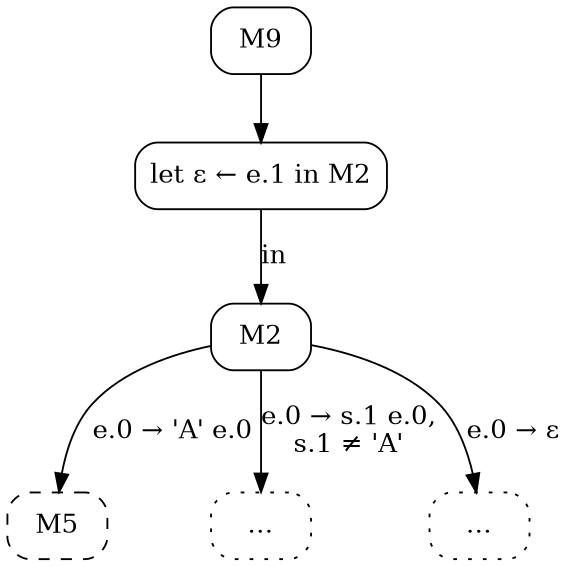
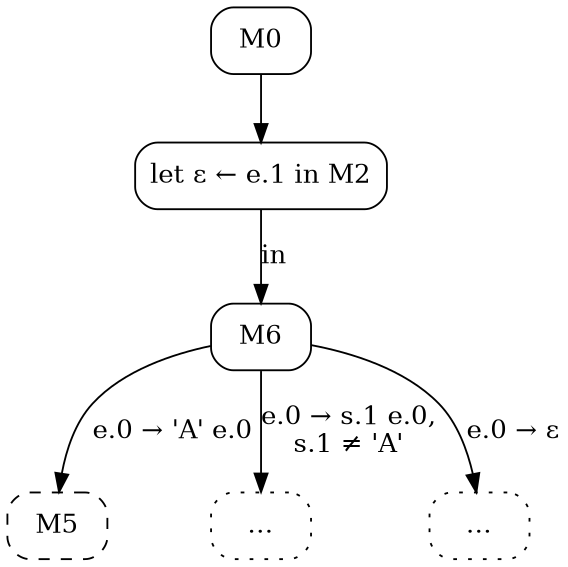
(261, 41) -> (261, 41)
(261, 337) -> (261, 337)
